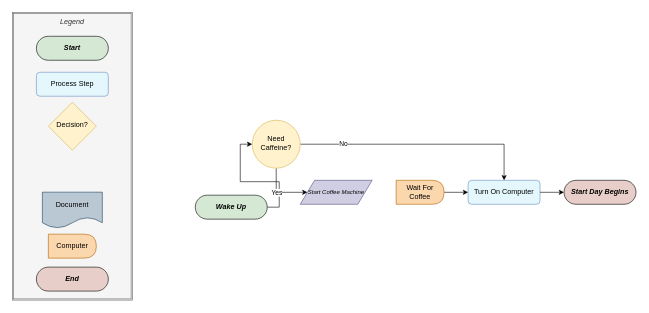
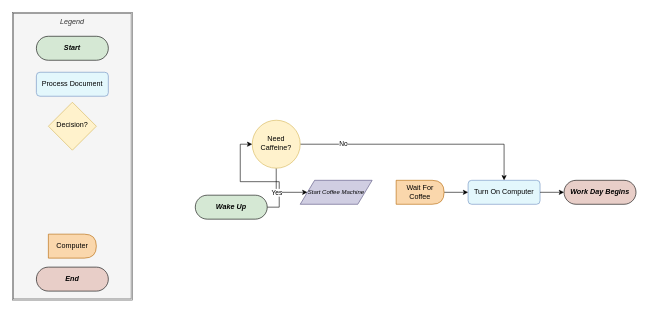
(72, 84) -> (72, 84)
(600, 192) -> (600, 192)
(72, 210) -> none
